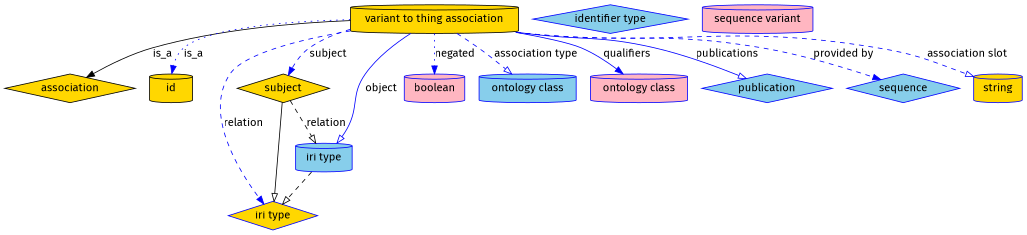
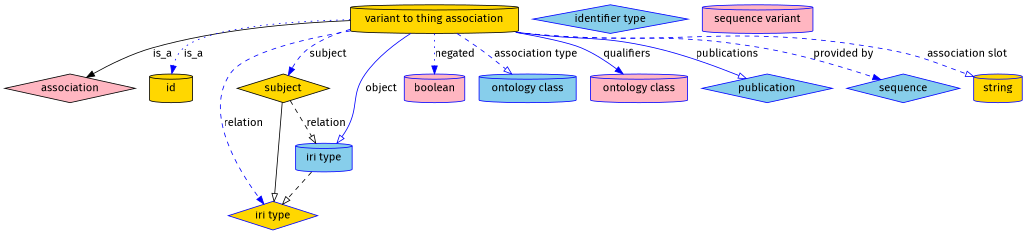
(70, 88) -> (70, 88)
